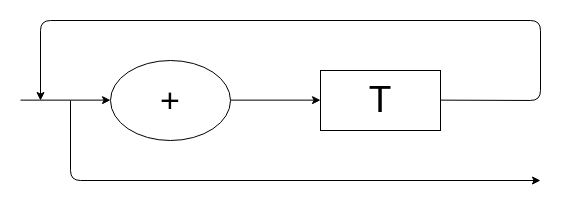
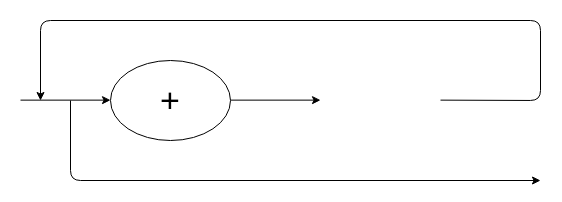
(381, 101) -> none
